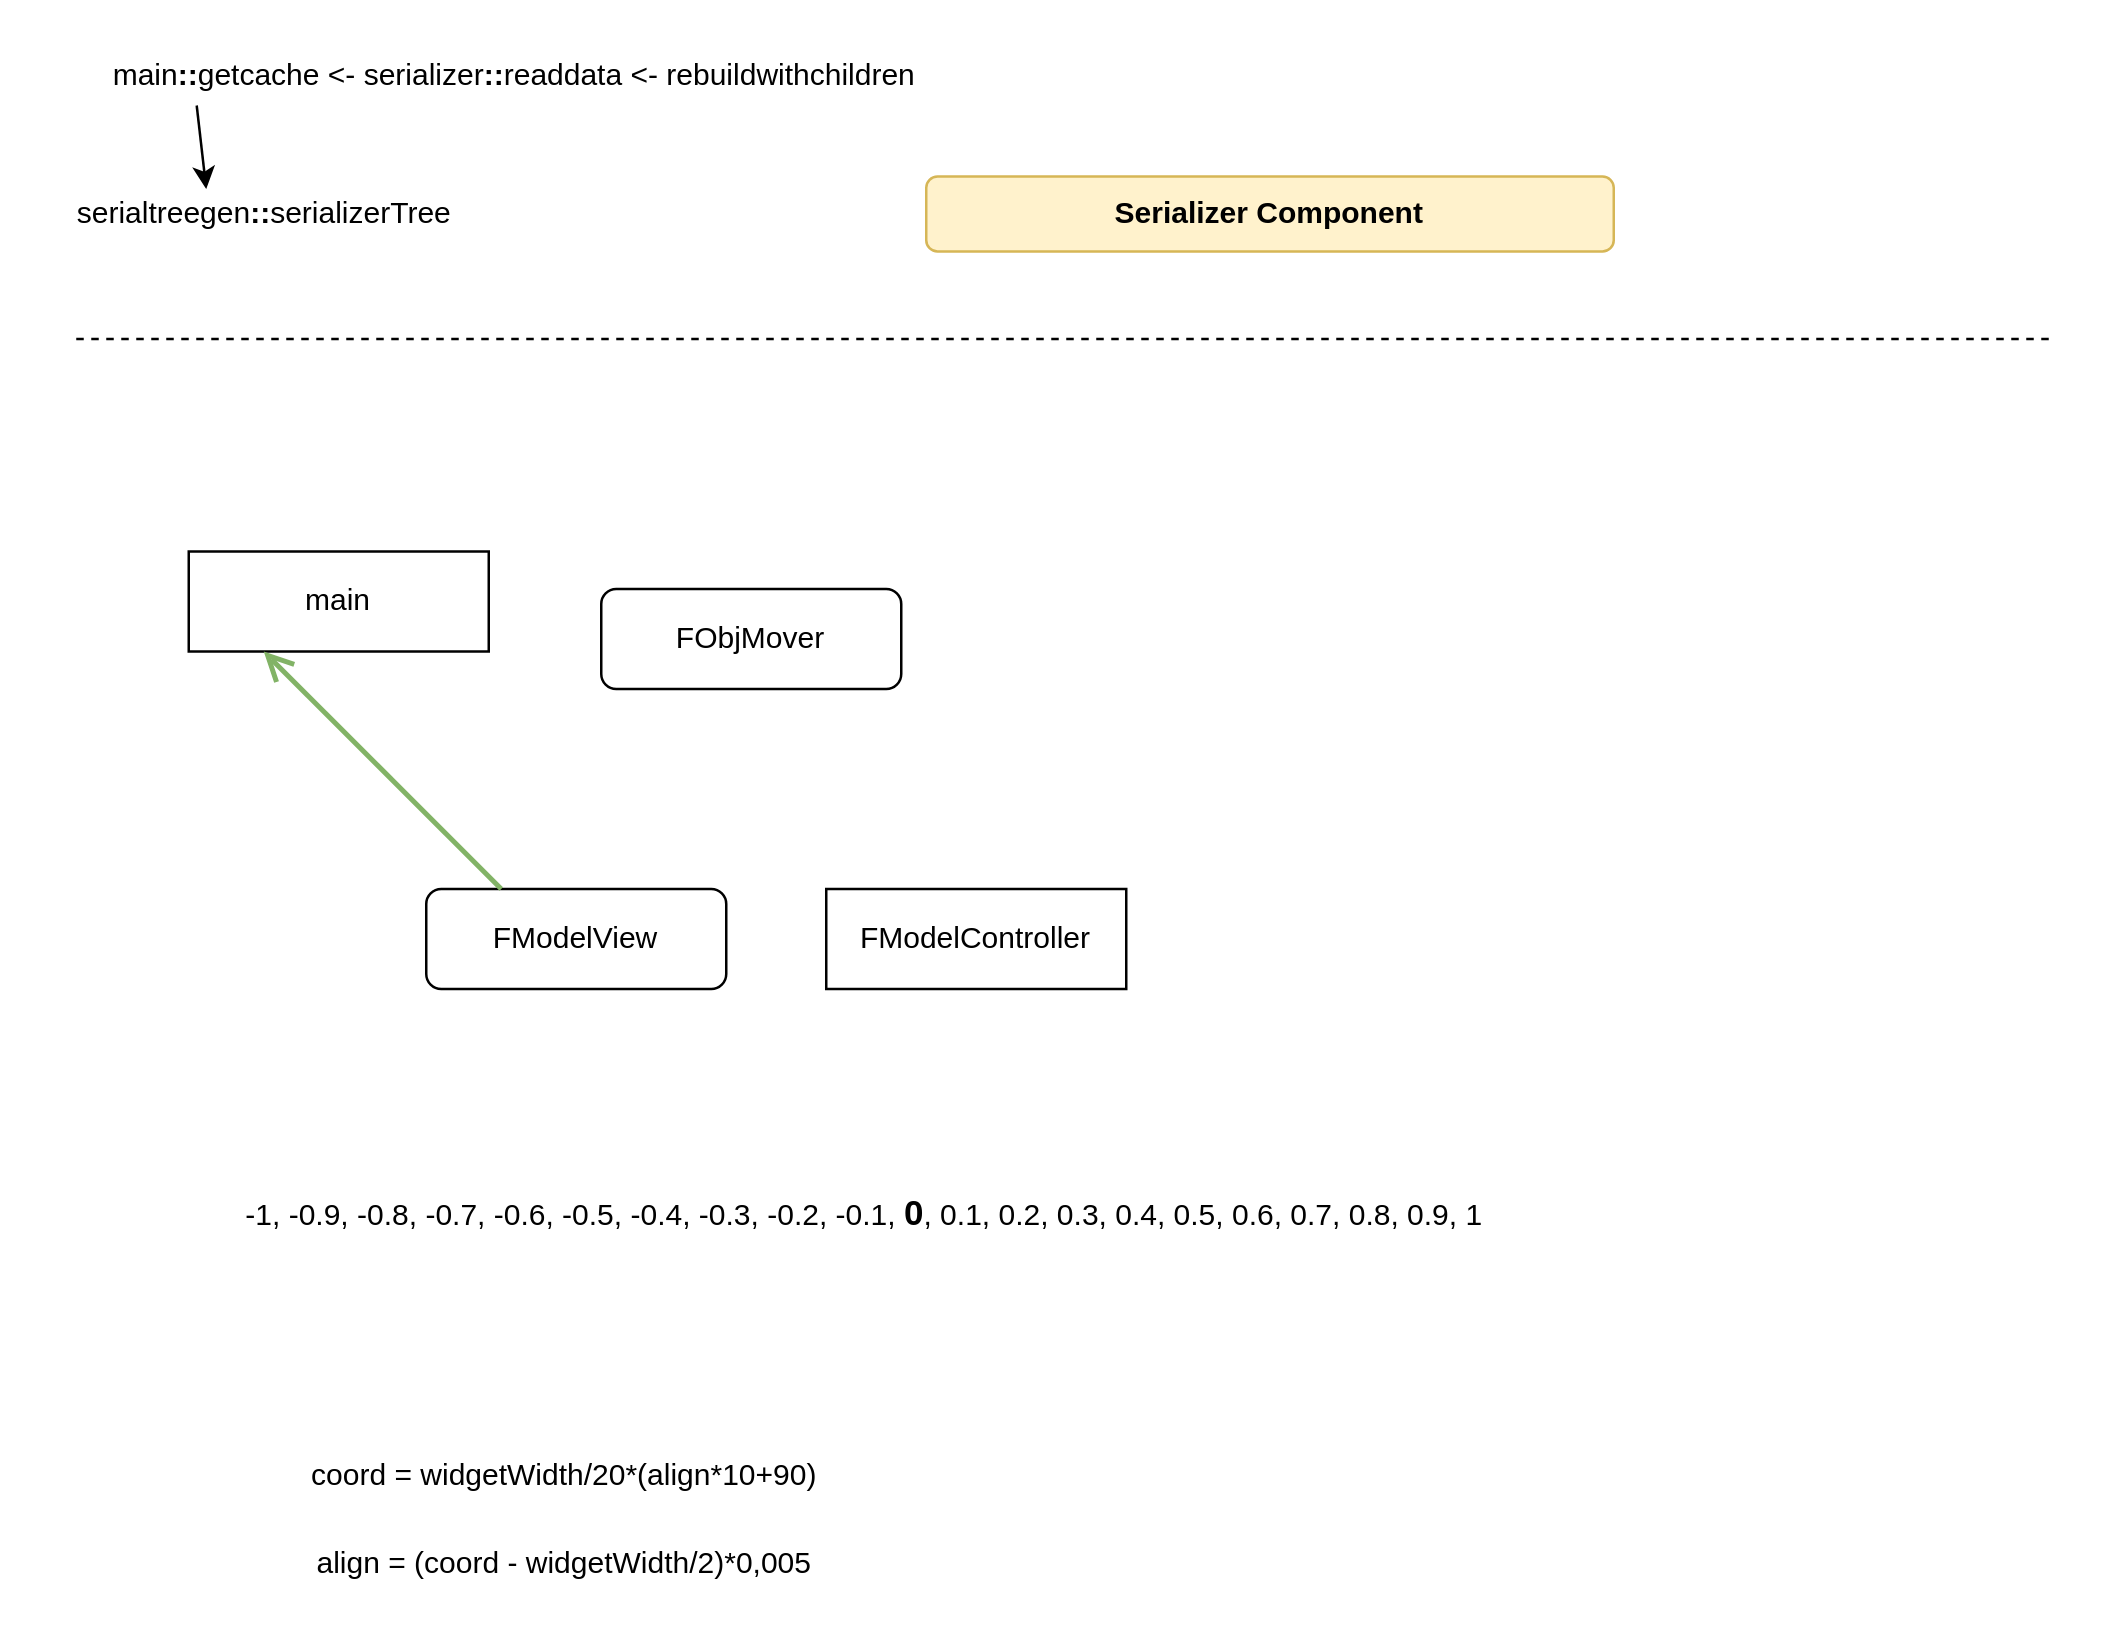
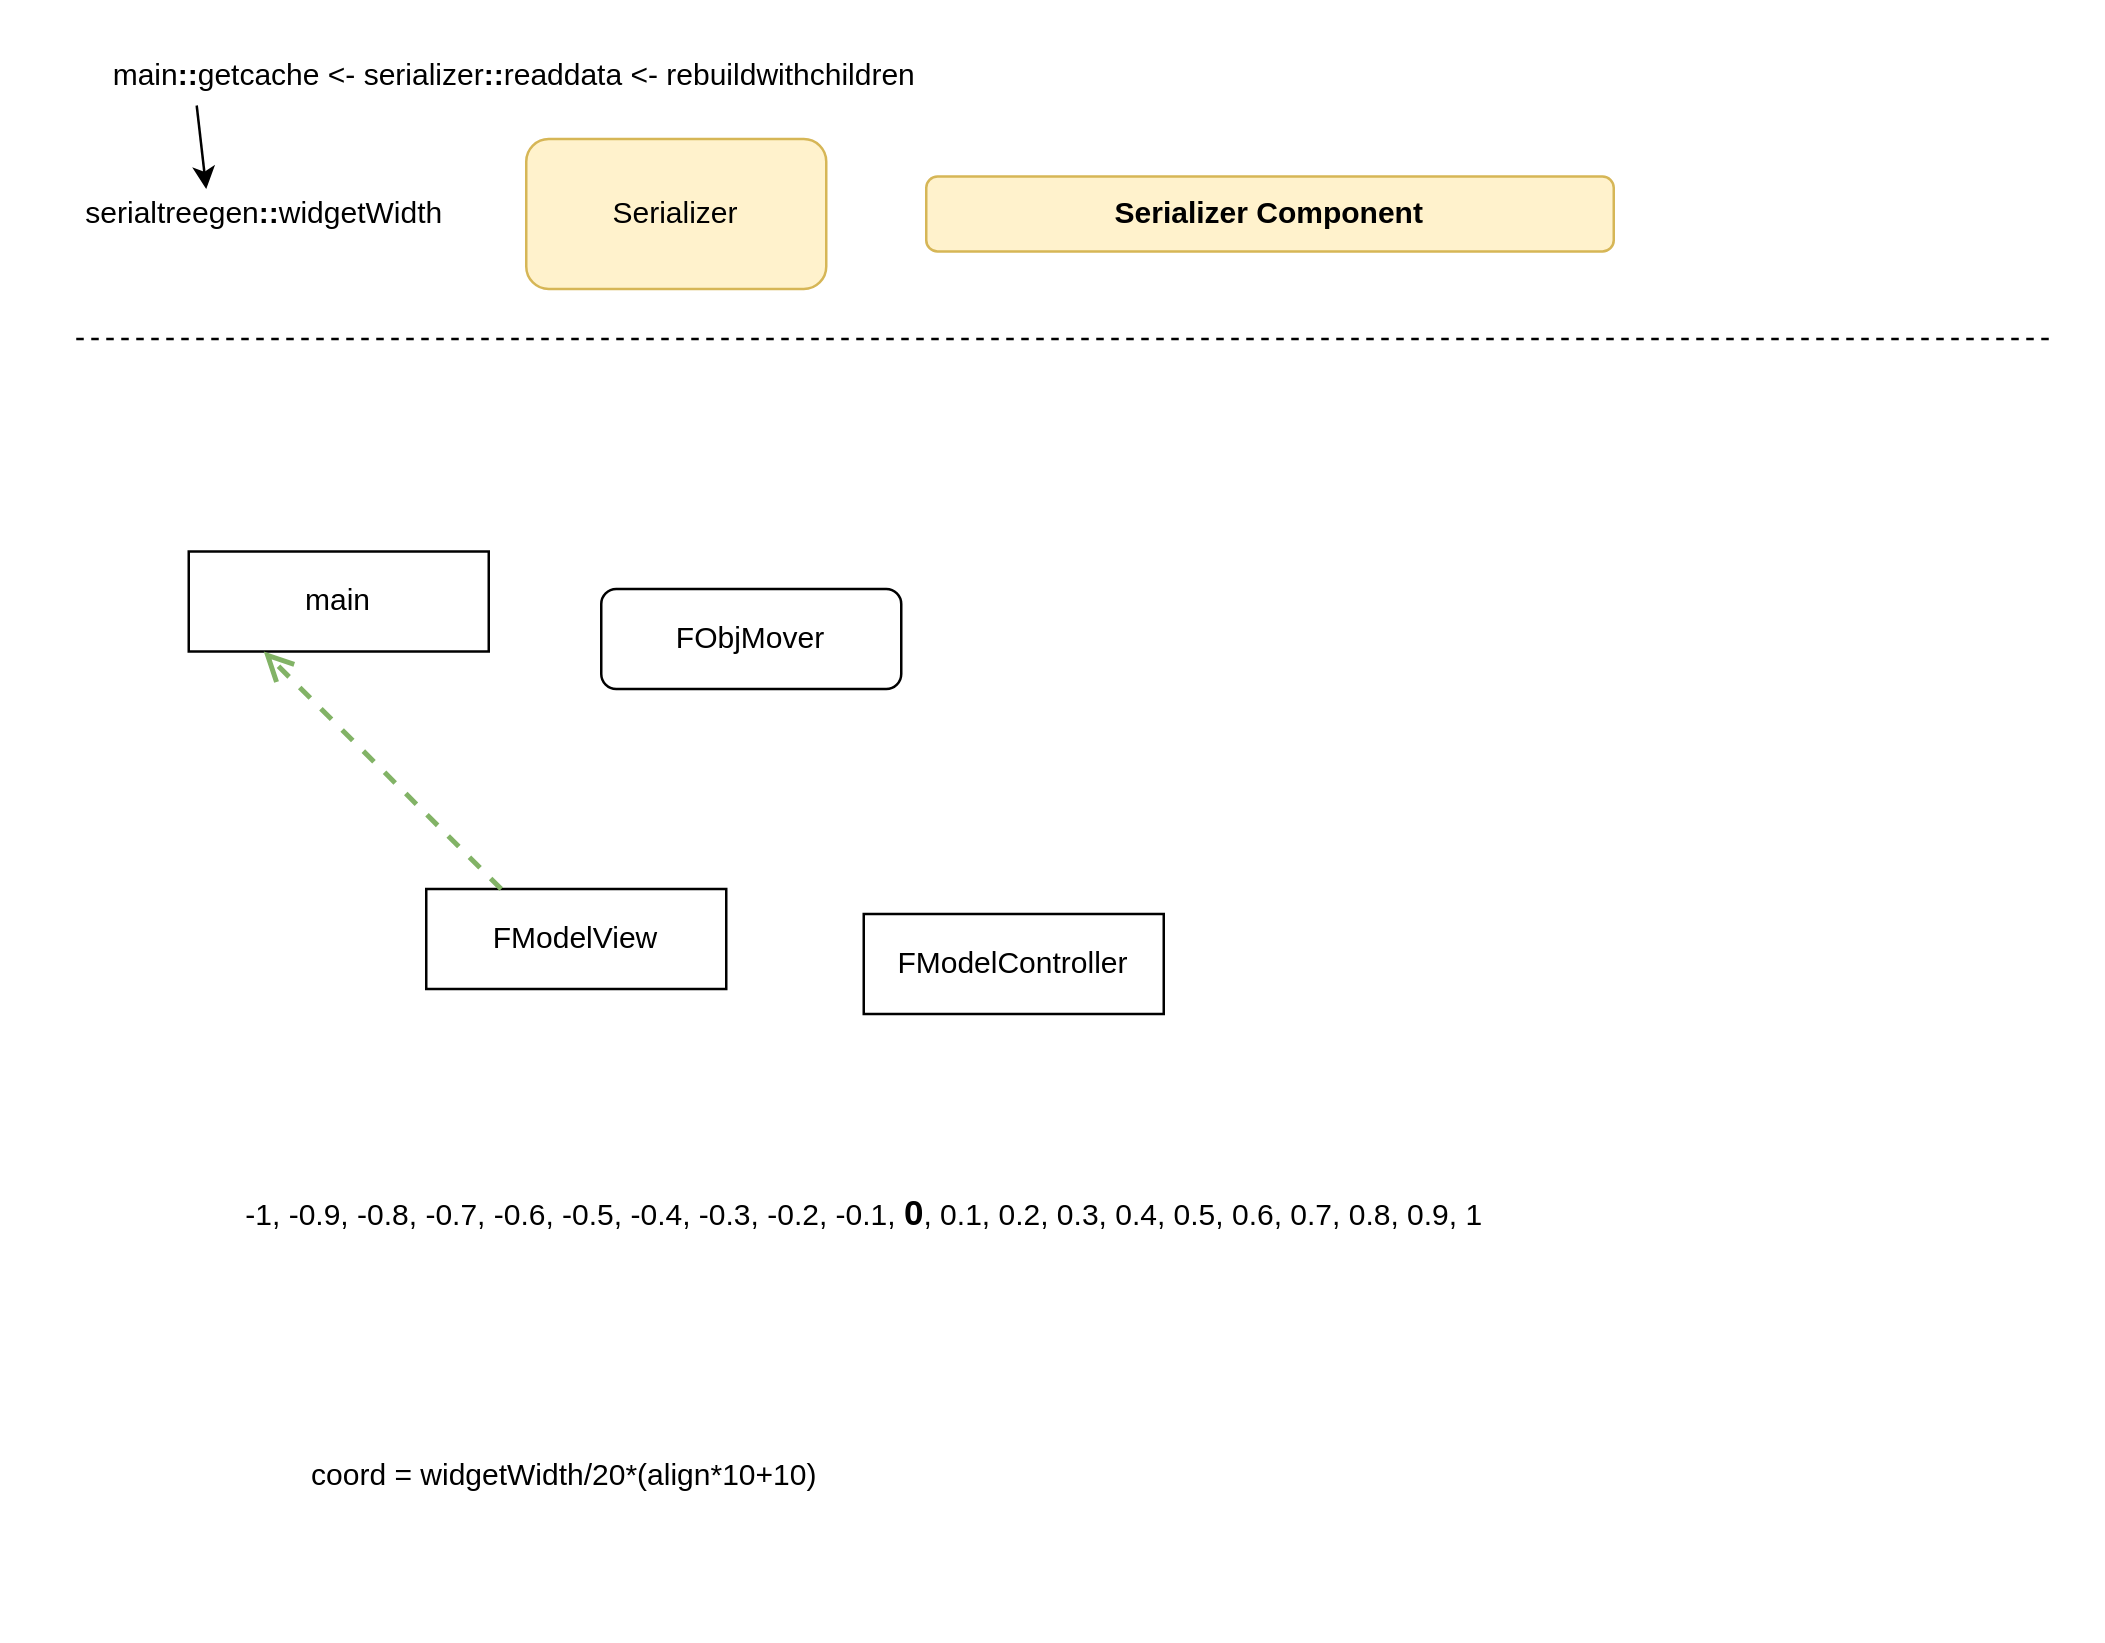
(265, 214) -> (265, 214)
none -> (676, 214)
(337, 724) -> (337, 724)
(576, 939) -> (576, 939)
(976, 939) -> (1014, 964)
(565, 1476) -> (565, 1476)
(564, 1564) -> none
